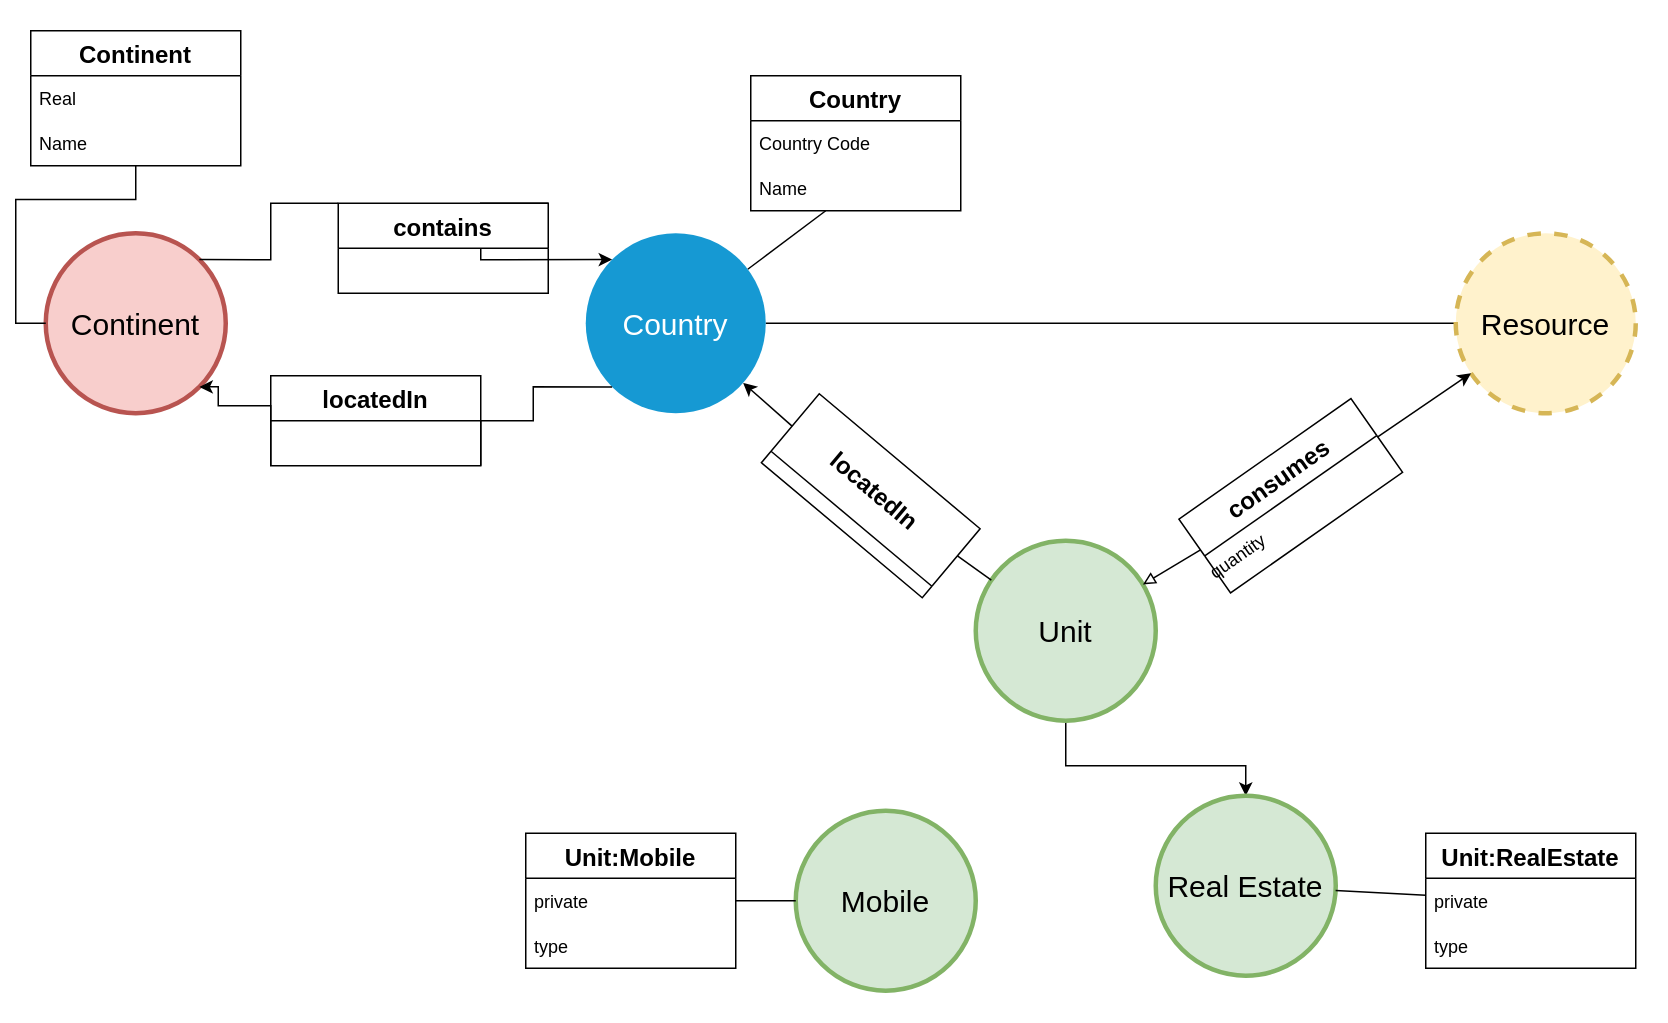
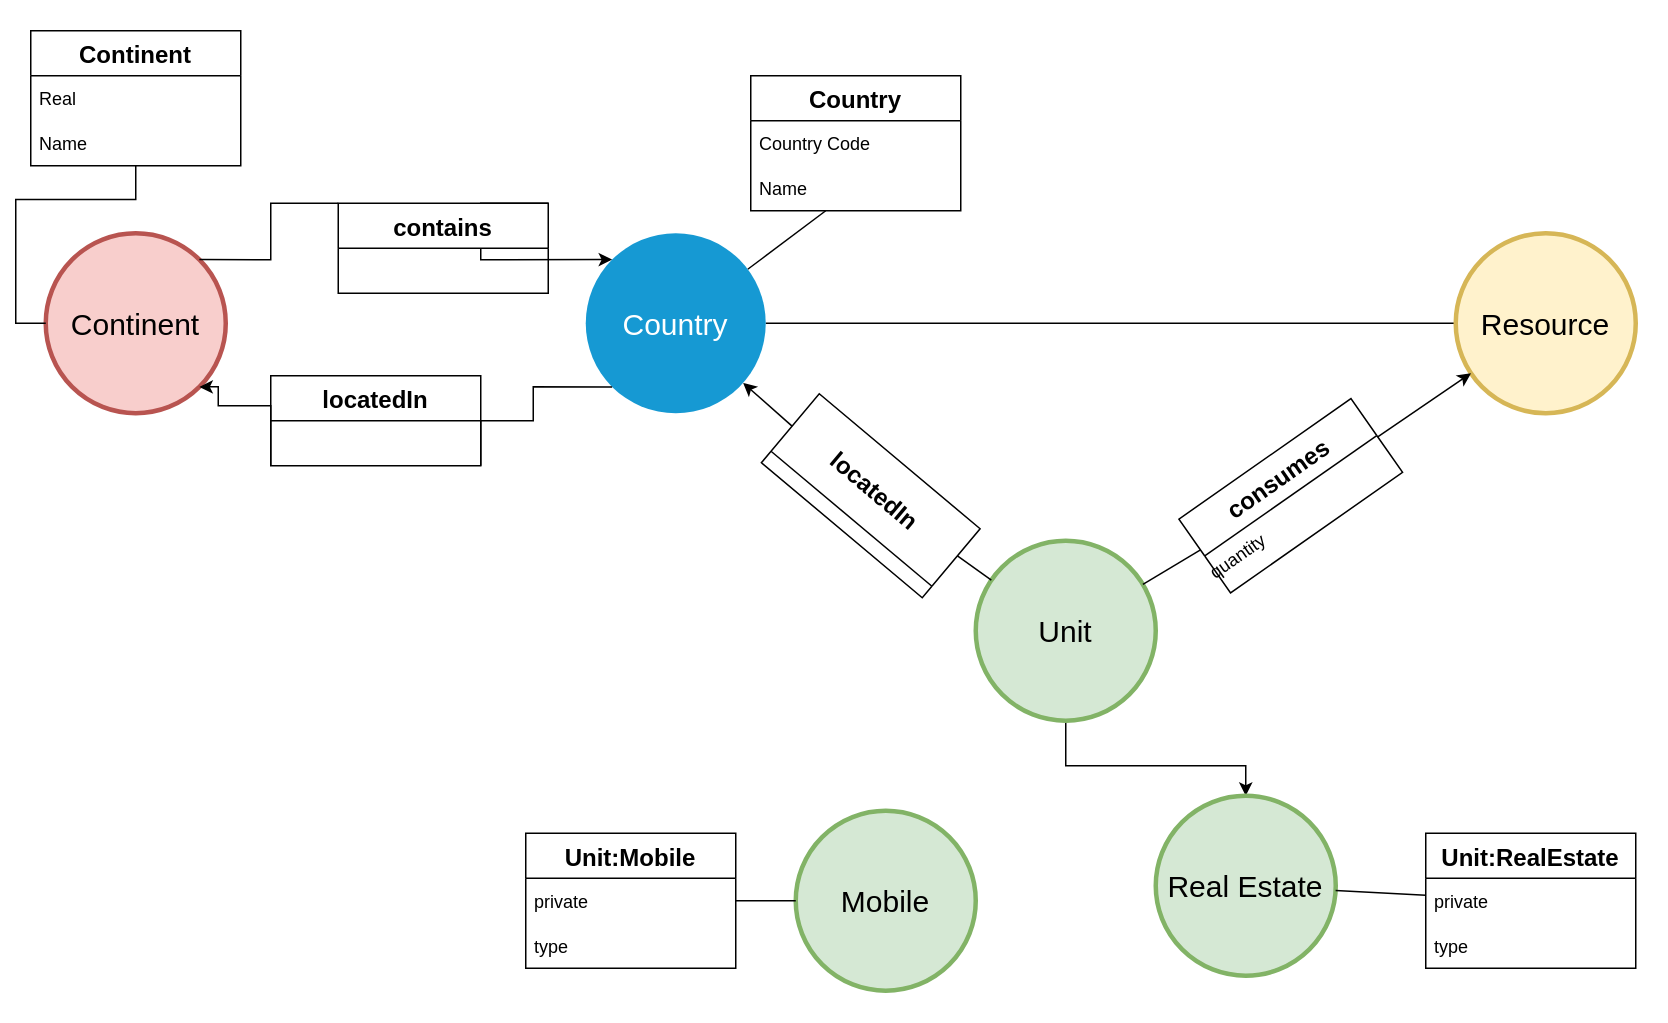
(1546, 323) -> (1546, 323)
(1155, 577) -> (1150, 580)
